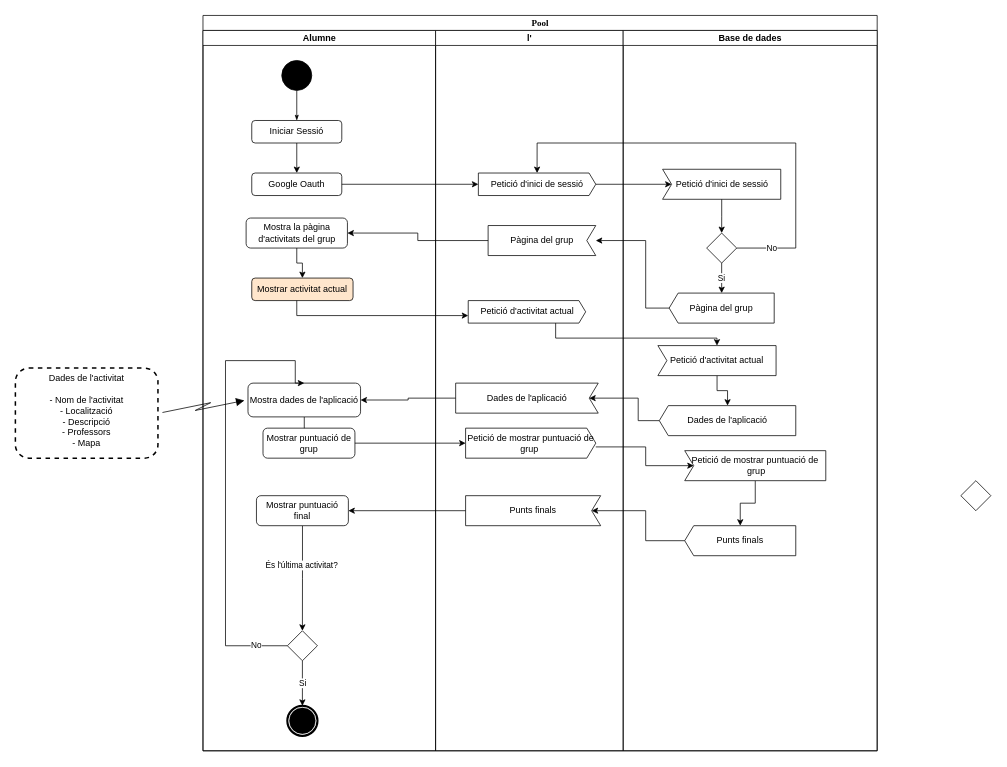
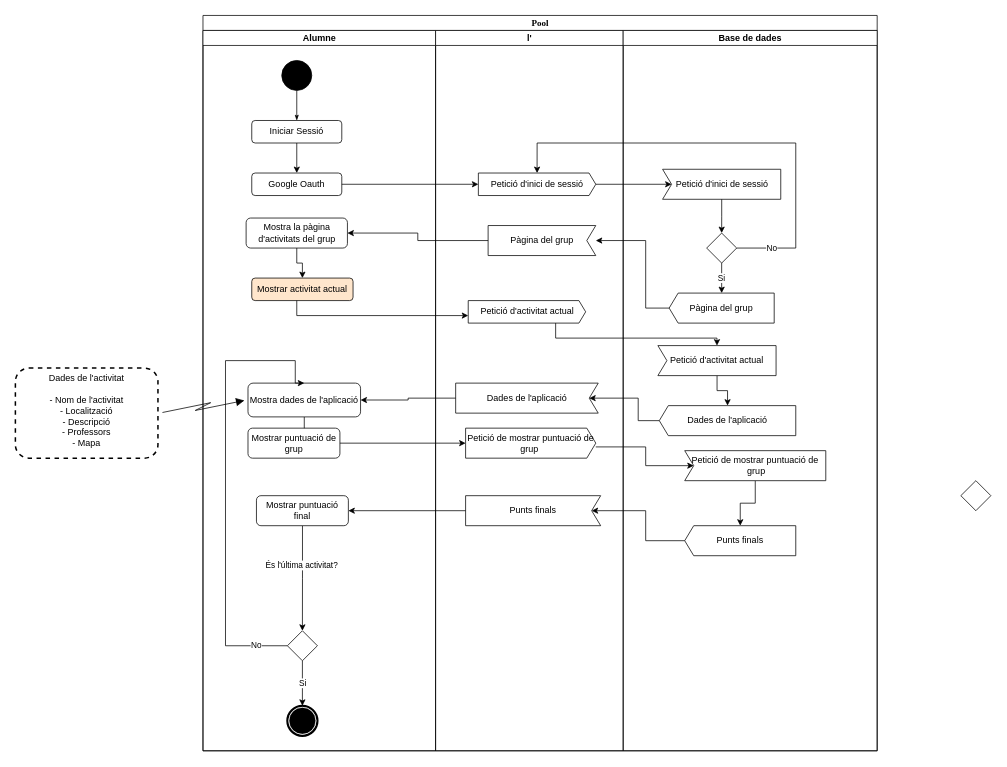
(309, 443) -> (294, 443)
